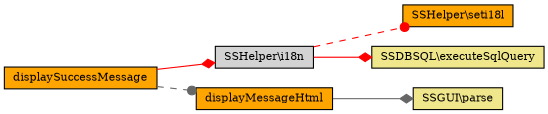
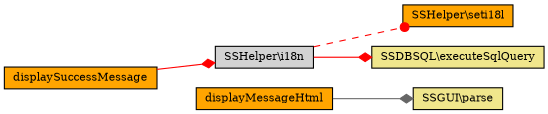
(172, 88) -> none
